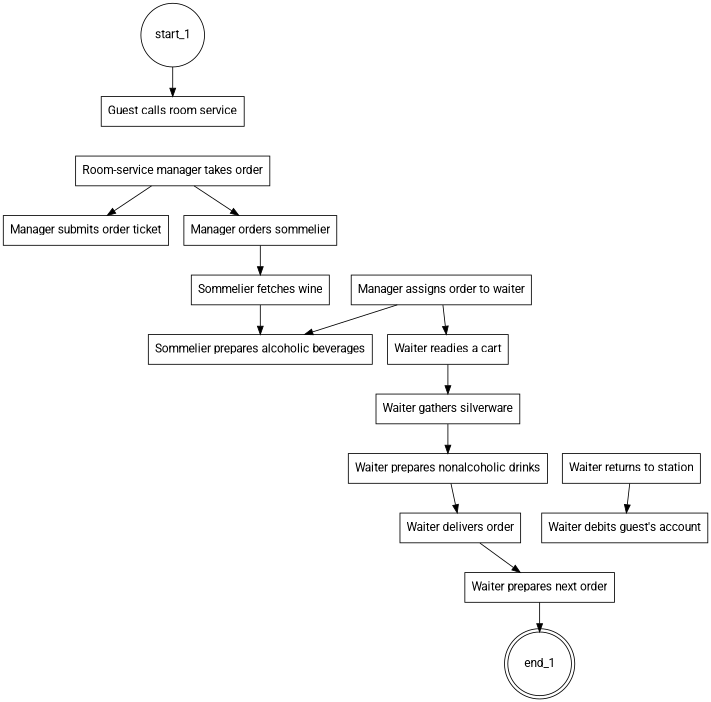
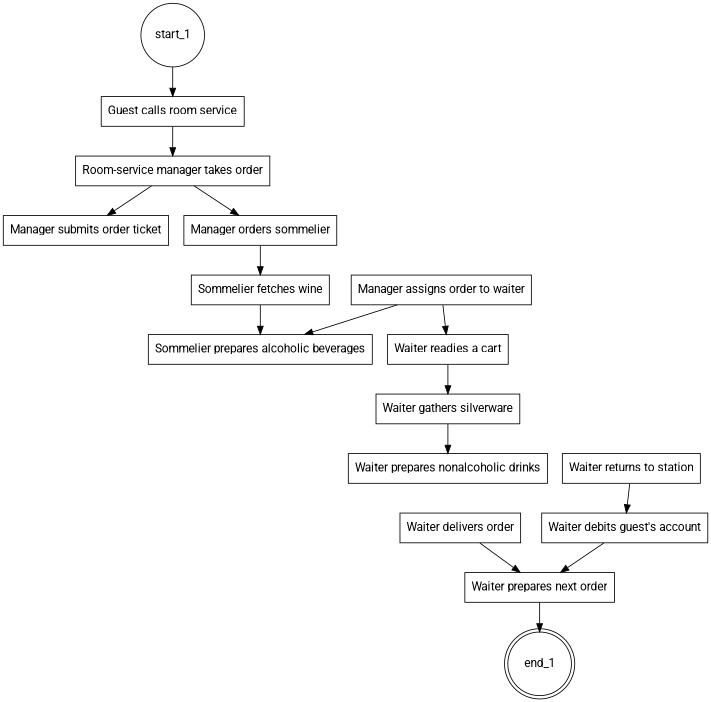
none -> (173, 137)
(453, 494) -> none
none -> (586, 555)
